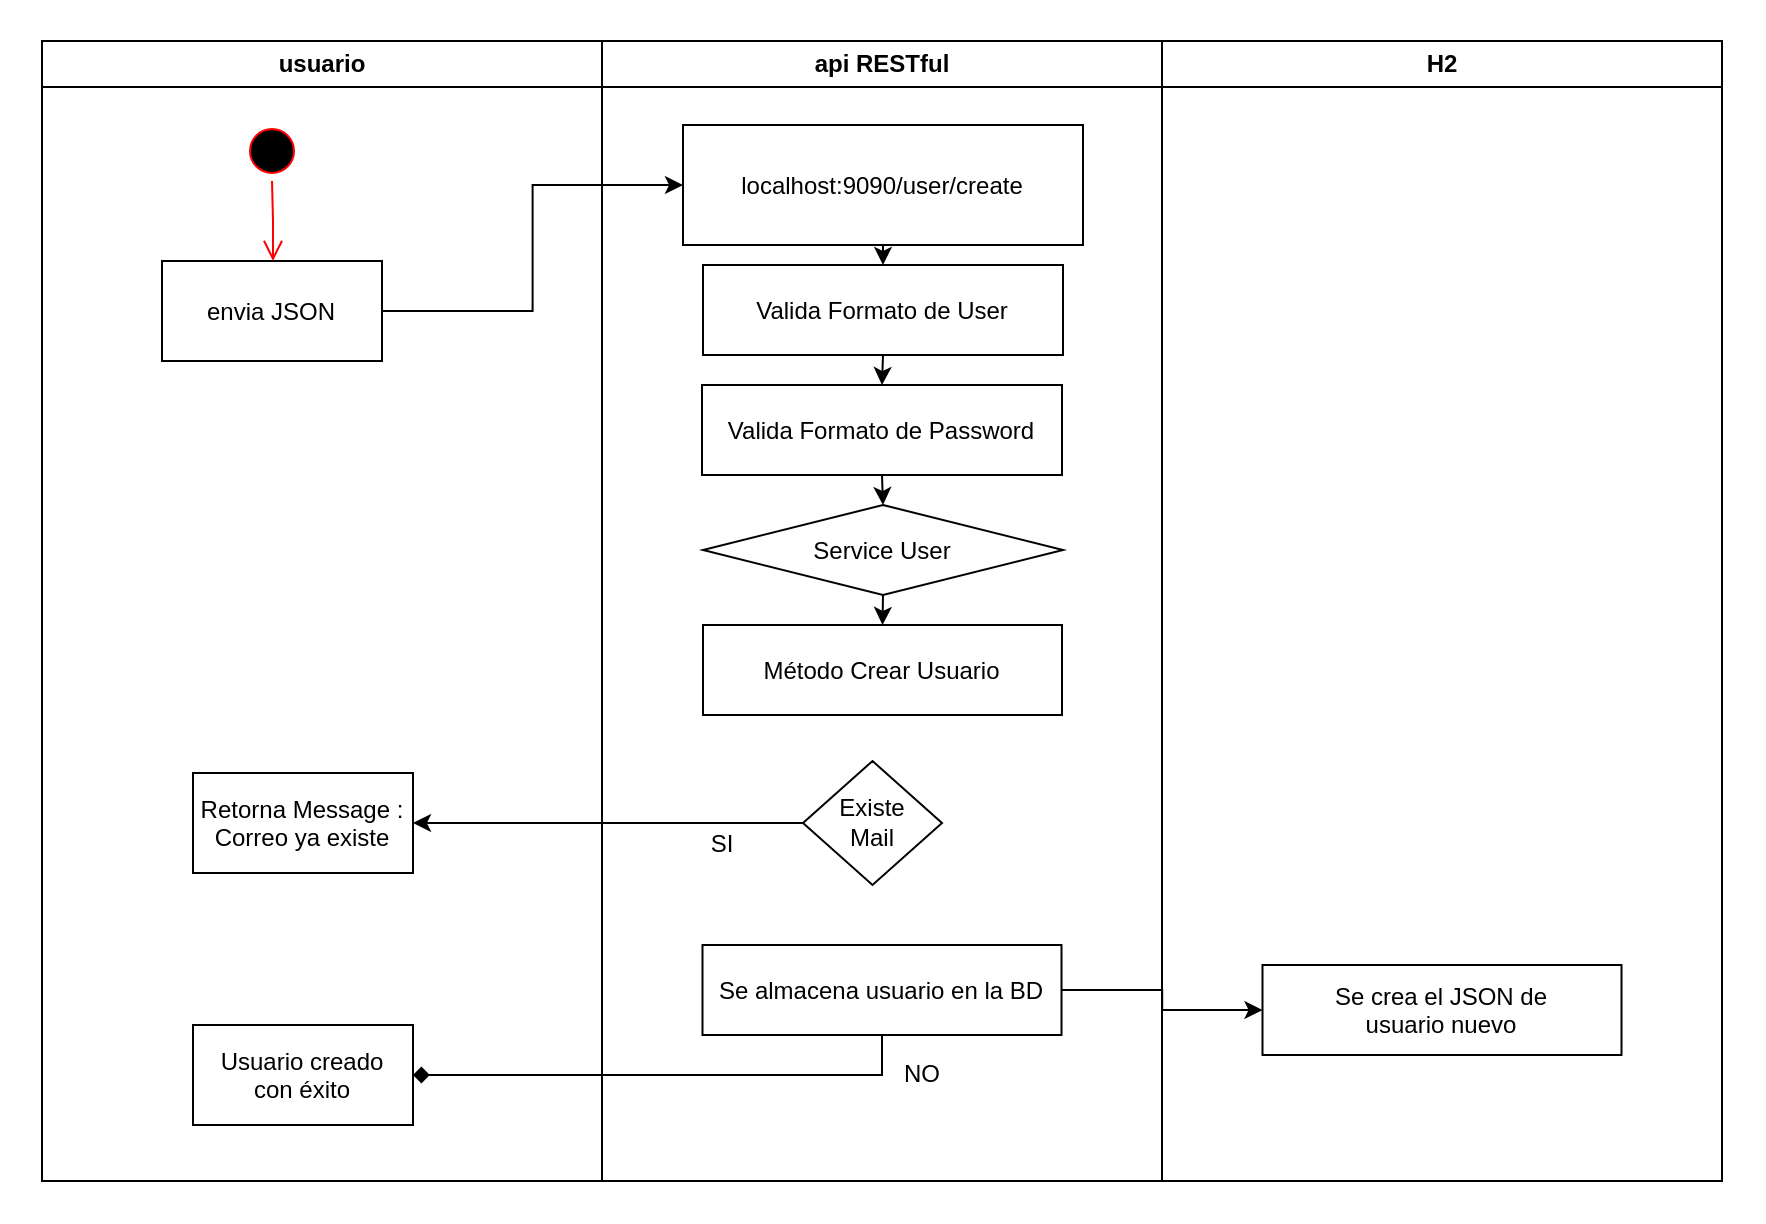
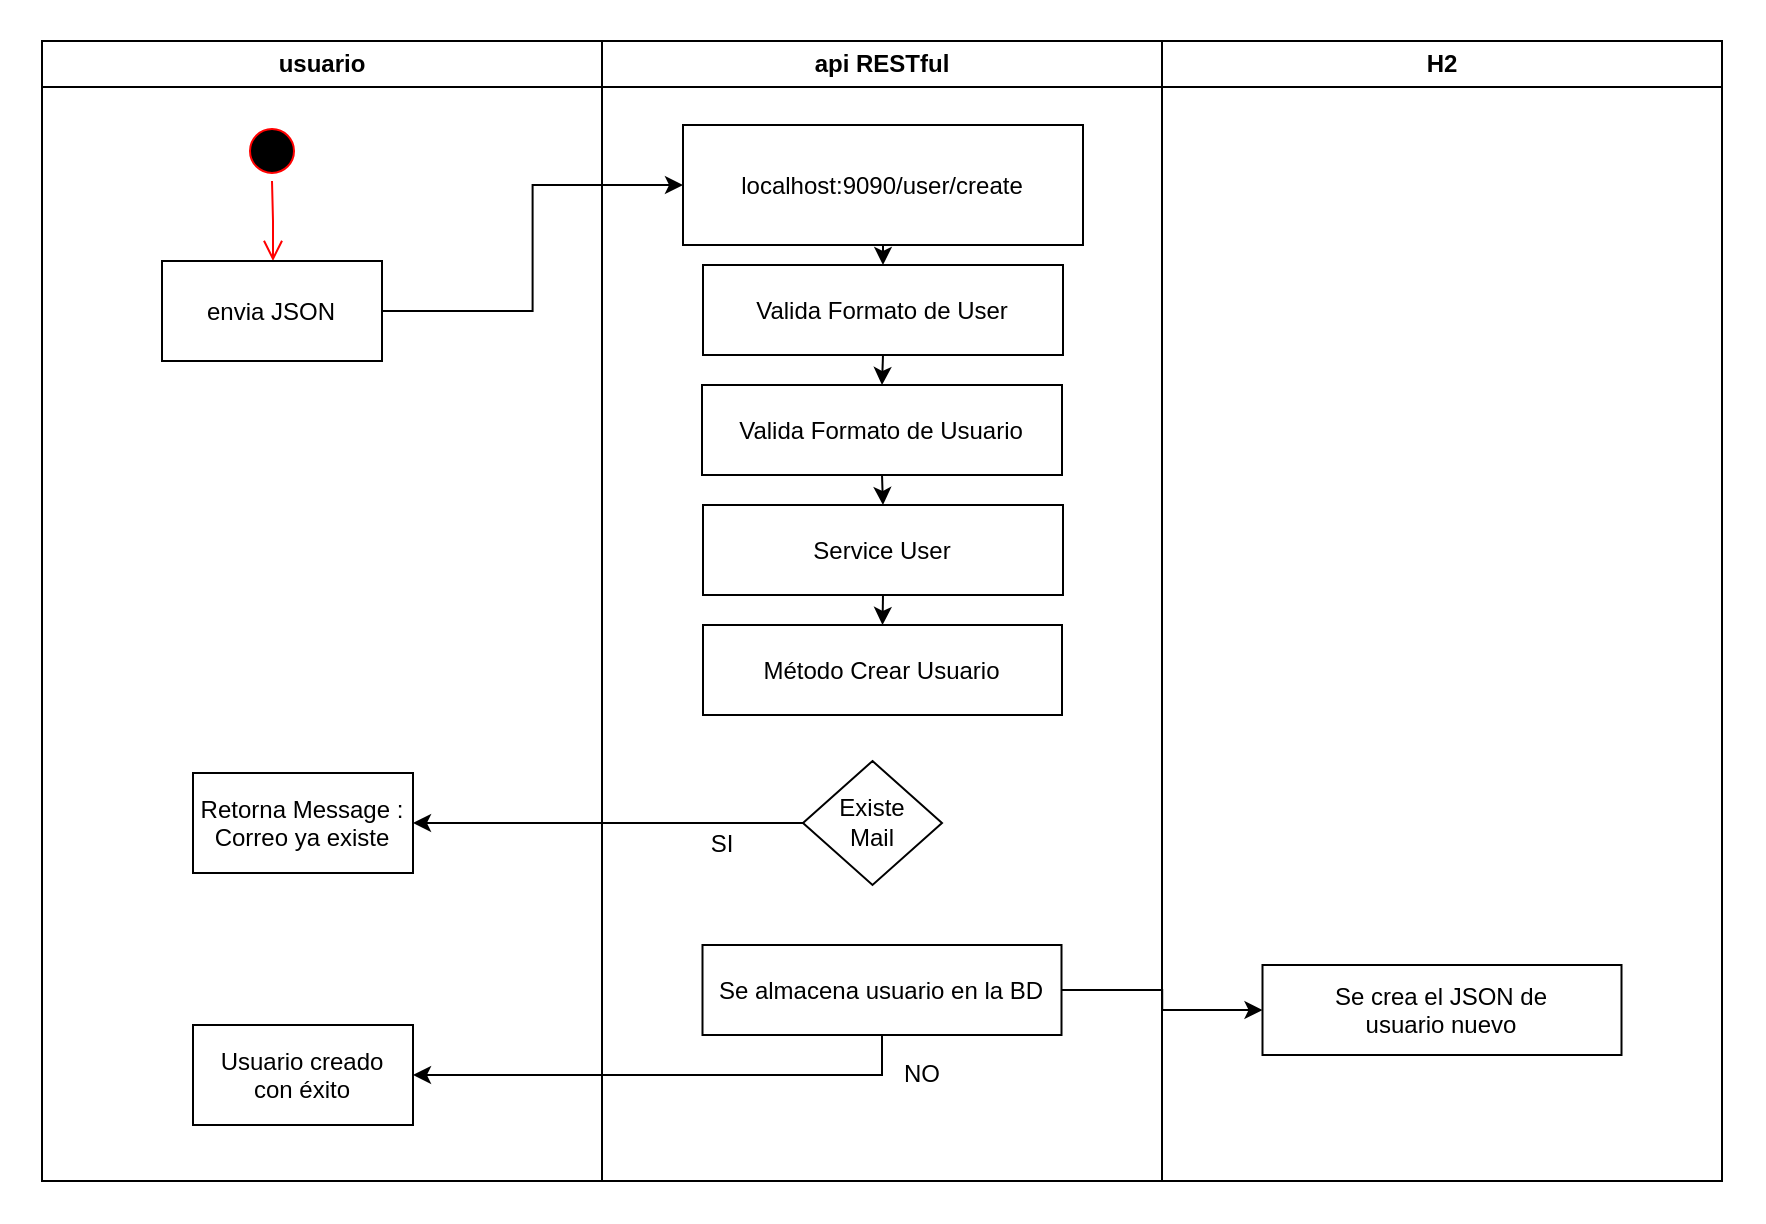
(881, 431) -> (881, 431)
(883, 550) -> (883, 550)
(429, 1075) -> (428, 1075)
